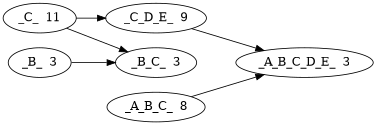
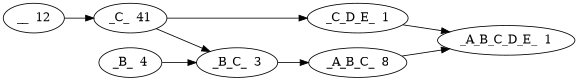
none -> (34, 18)
(40, 18) -> (130, 18)
(156, 18) -> (358, 18)
(40, 63) -> (130, 63)
none -> (289, 63)
(305, 63) -> (506, 40)
